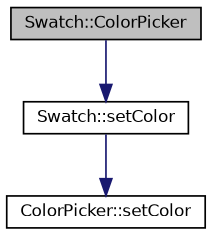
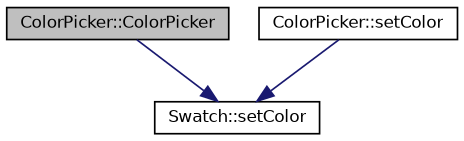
(106, 24) -> (118, 24)
(106, 156) -> (305, 65)
